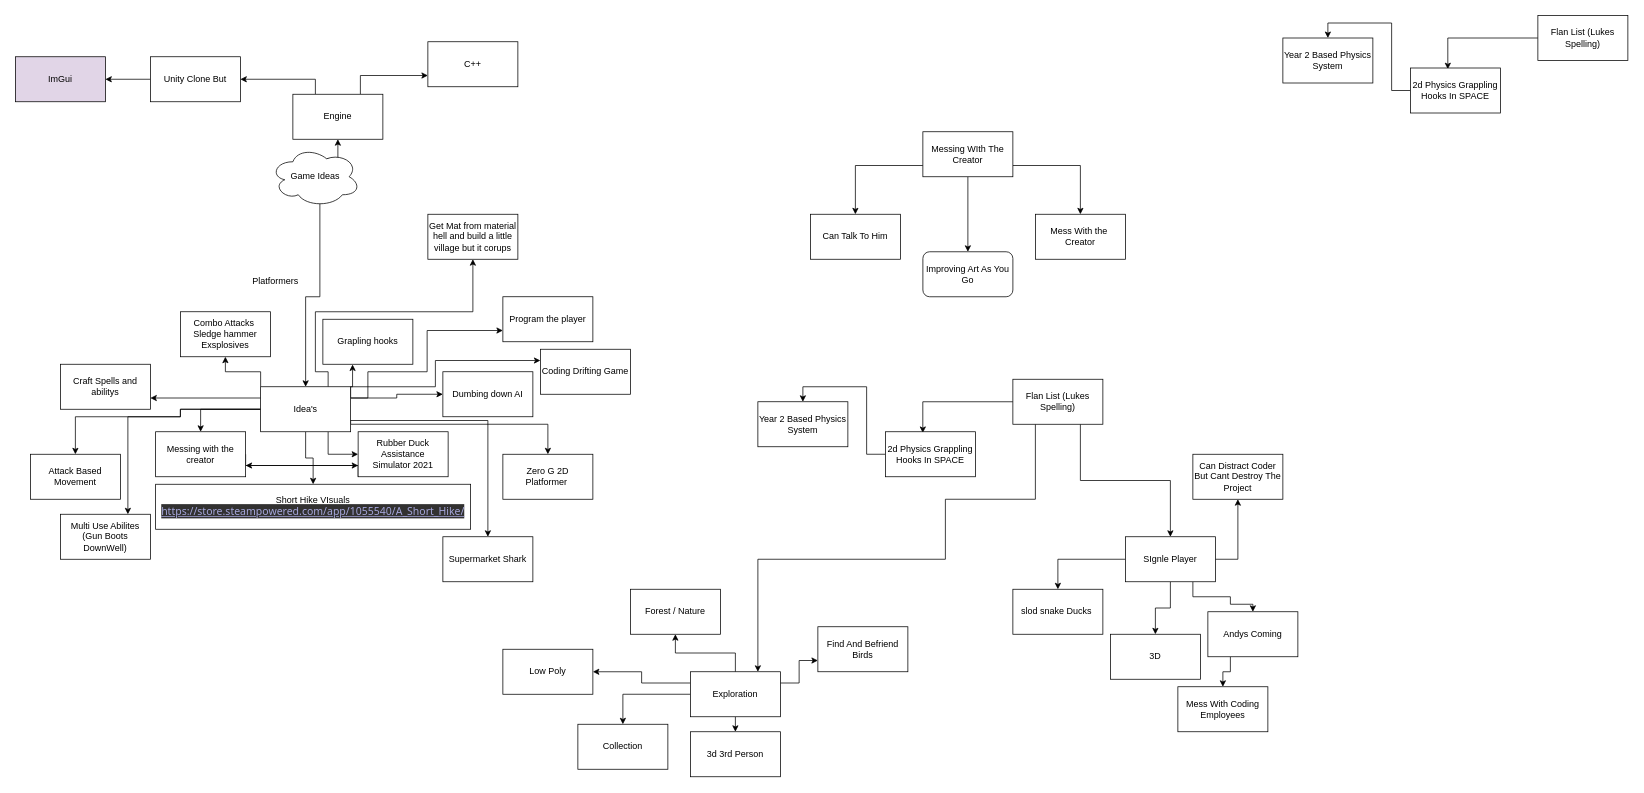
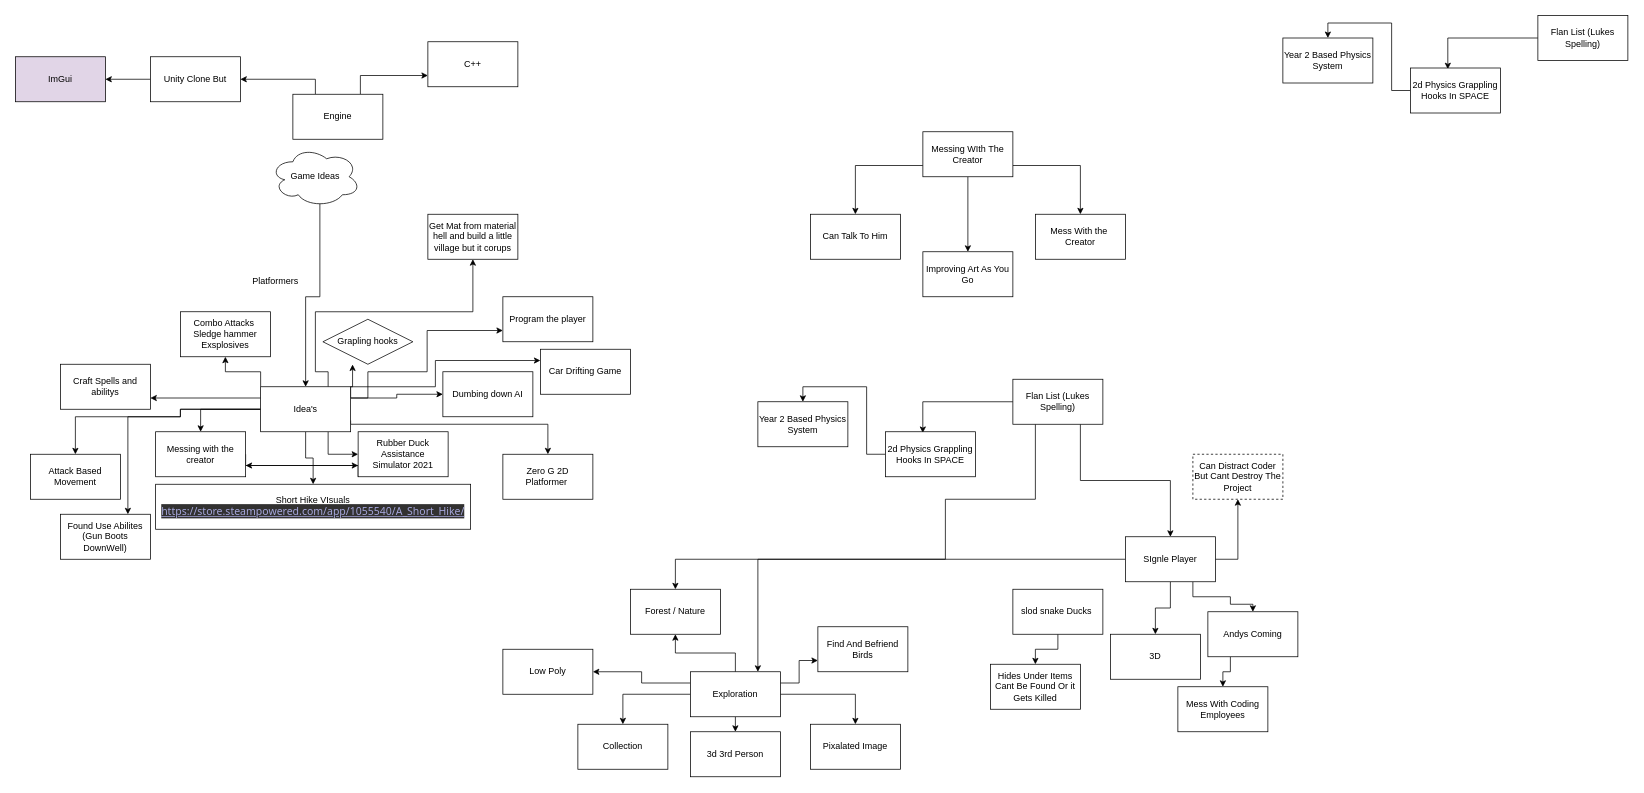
(338, 146) -> none
(968, 274) -> (968, 274)
(368, 342) -> (368, 342)
(585, 372) -> (585, 372)
(421, 420) -> none
(1238, 477) -> (1238, 477)
(105, 537) -> (105, 537)
(488, 559) -> none
(1058, 582) -> (1003, 559)
none -> (1044, 649)
none -> (1035, 687)
none -> (830, 694)
none -> (855, 747)
